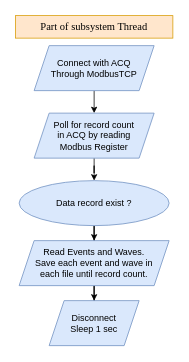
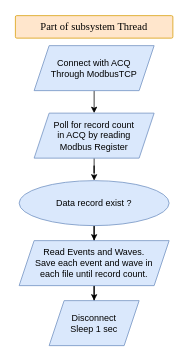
(94, 27) -> (94, 27)
